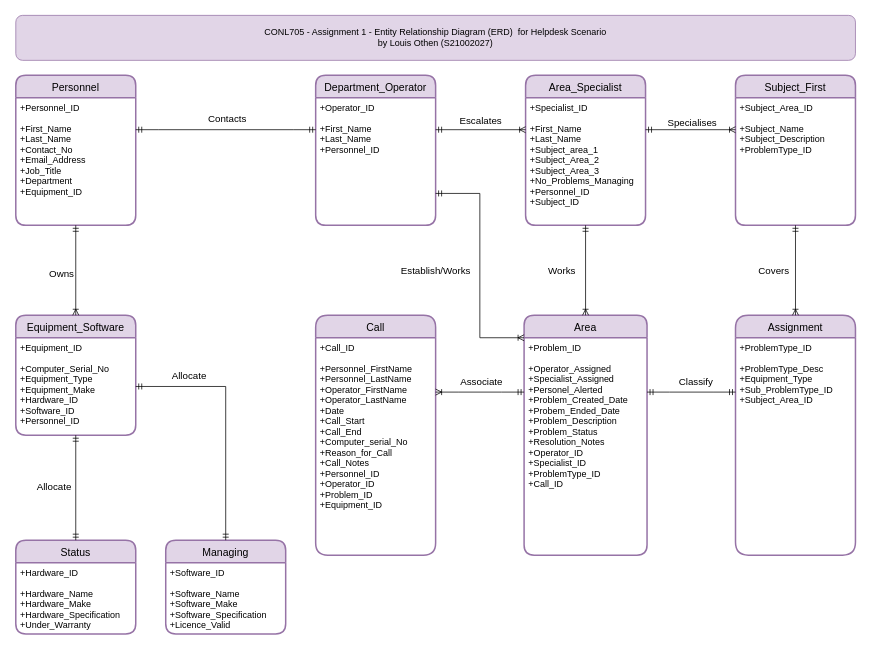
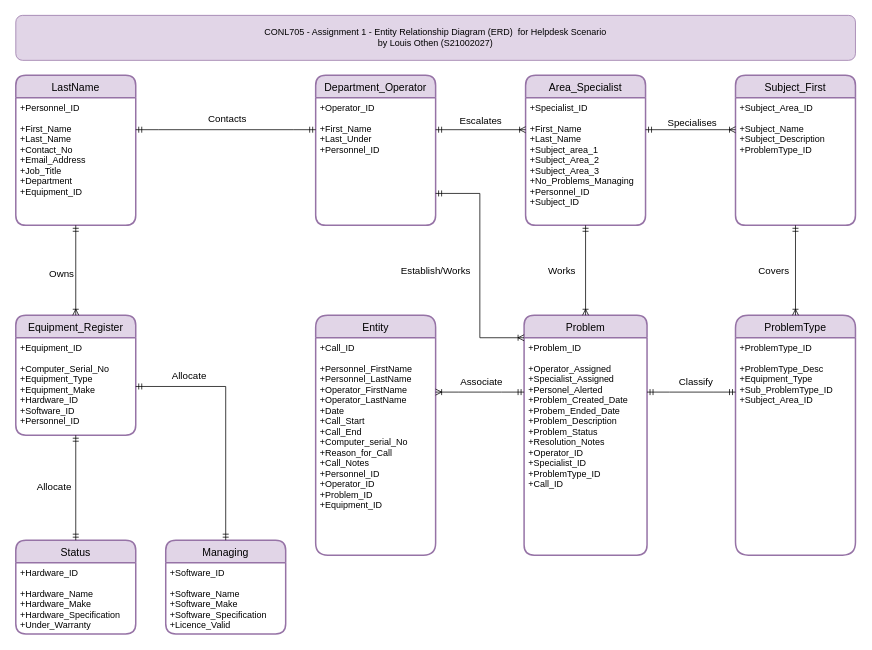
(75, 87) -> (75, 87)
(350, 108) -> (350, 108)
(75, 327) -> (75, 327)
(375, 327) -> (375, 327)
(585, 327) -> (585, 327)
(795, 327) -> (795, 327)
